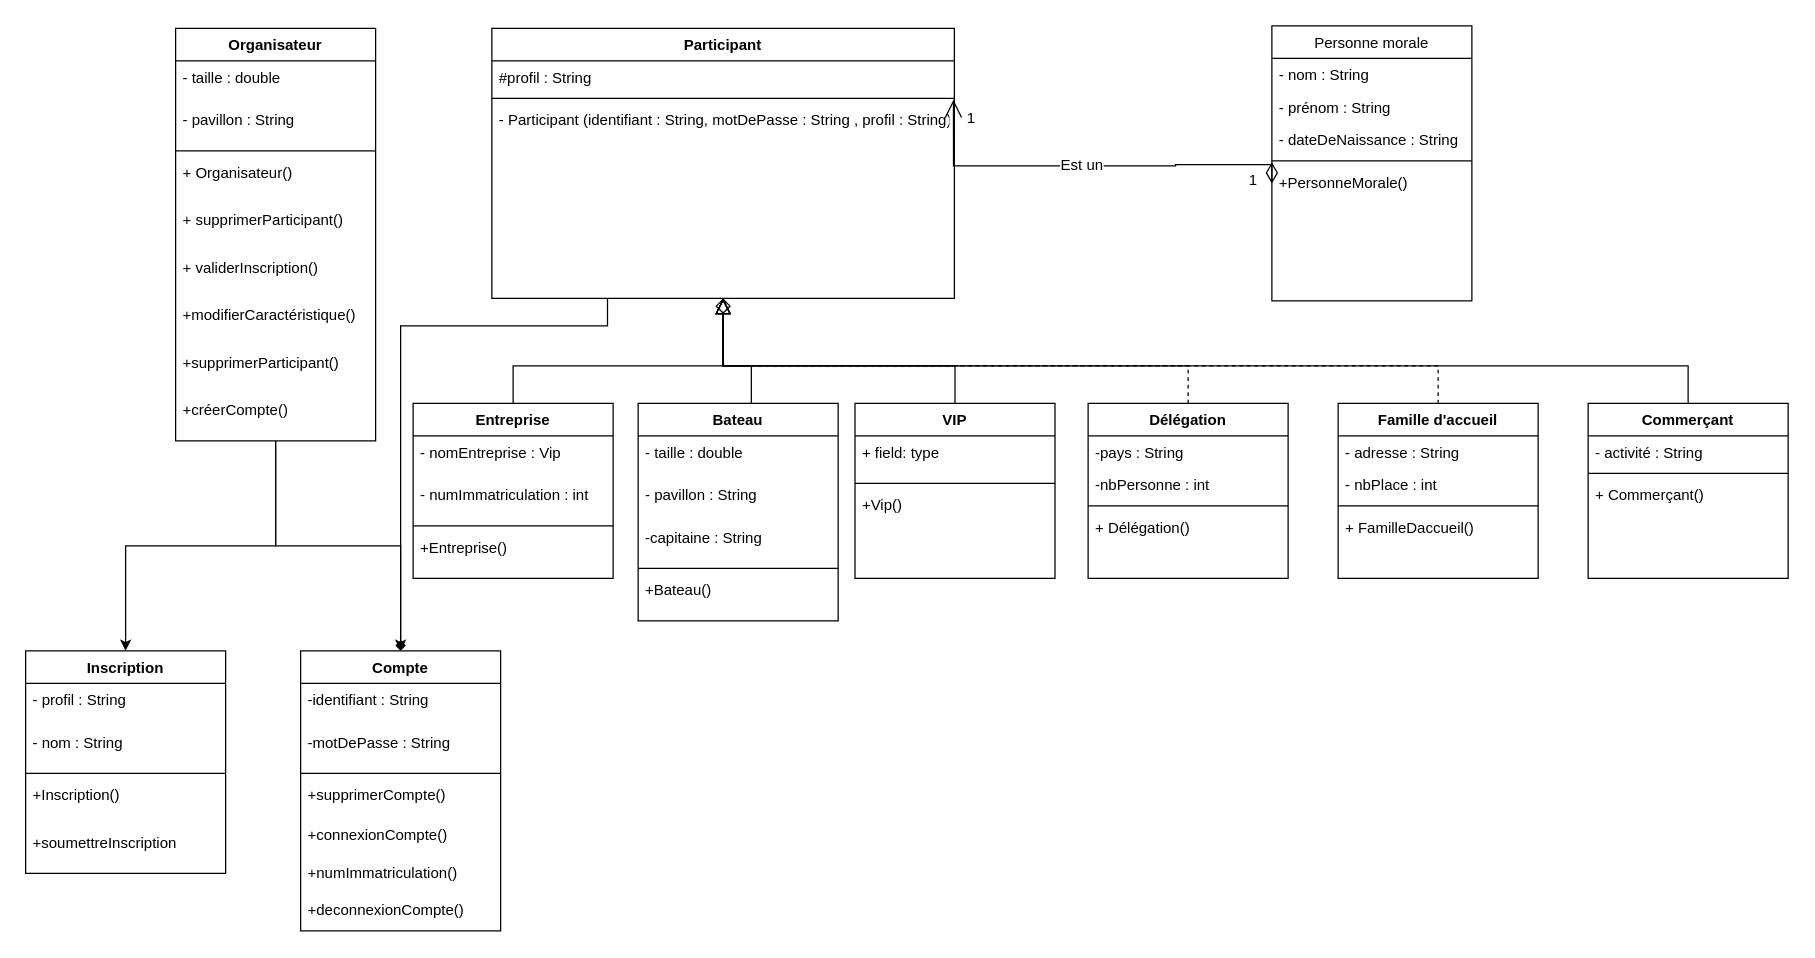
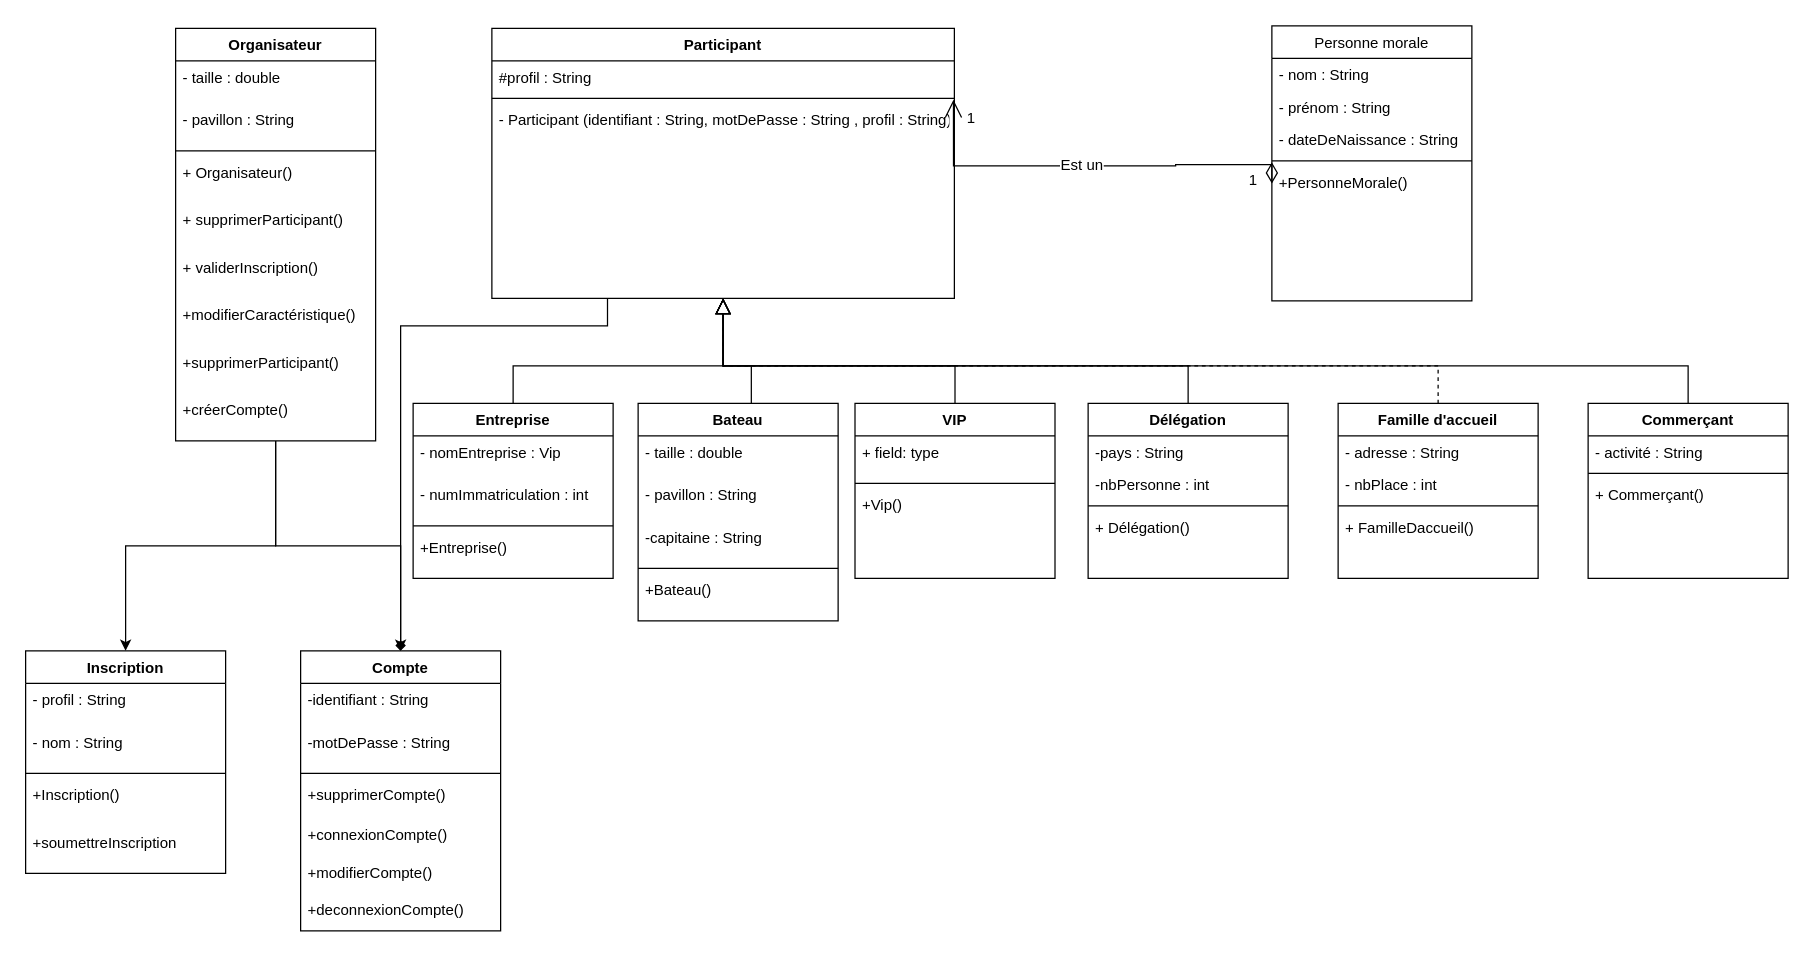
(955, 368) -> (955, 368)
(1188, 384) -> (1188, 384)
(390, 873) -> (375, 873)
